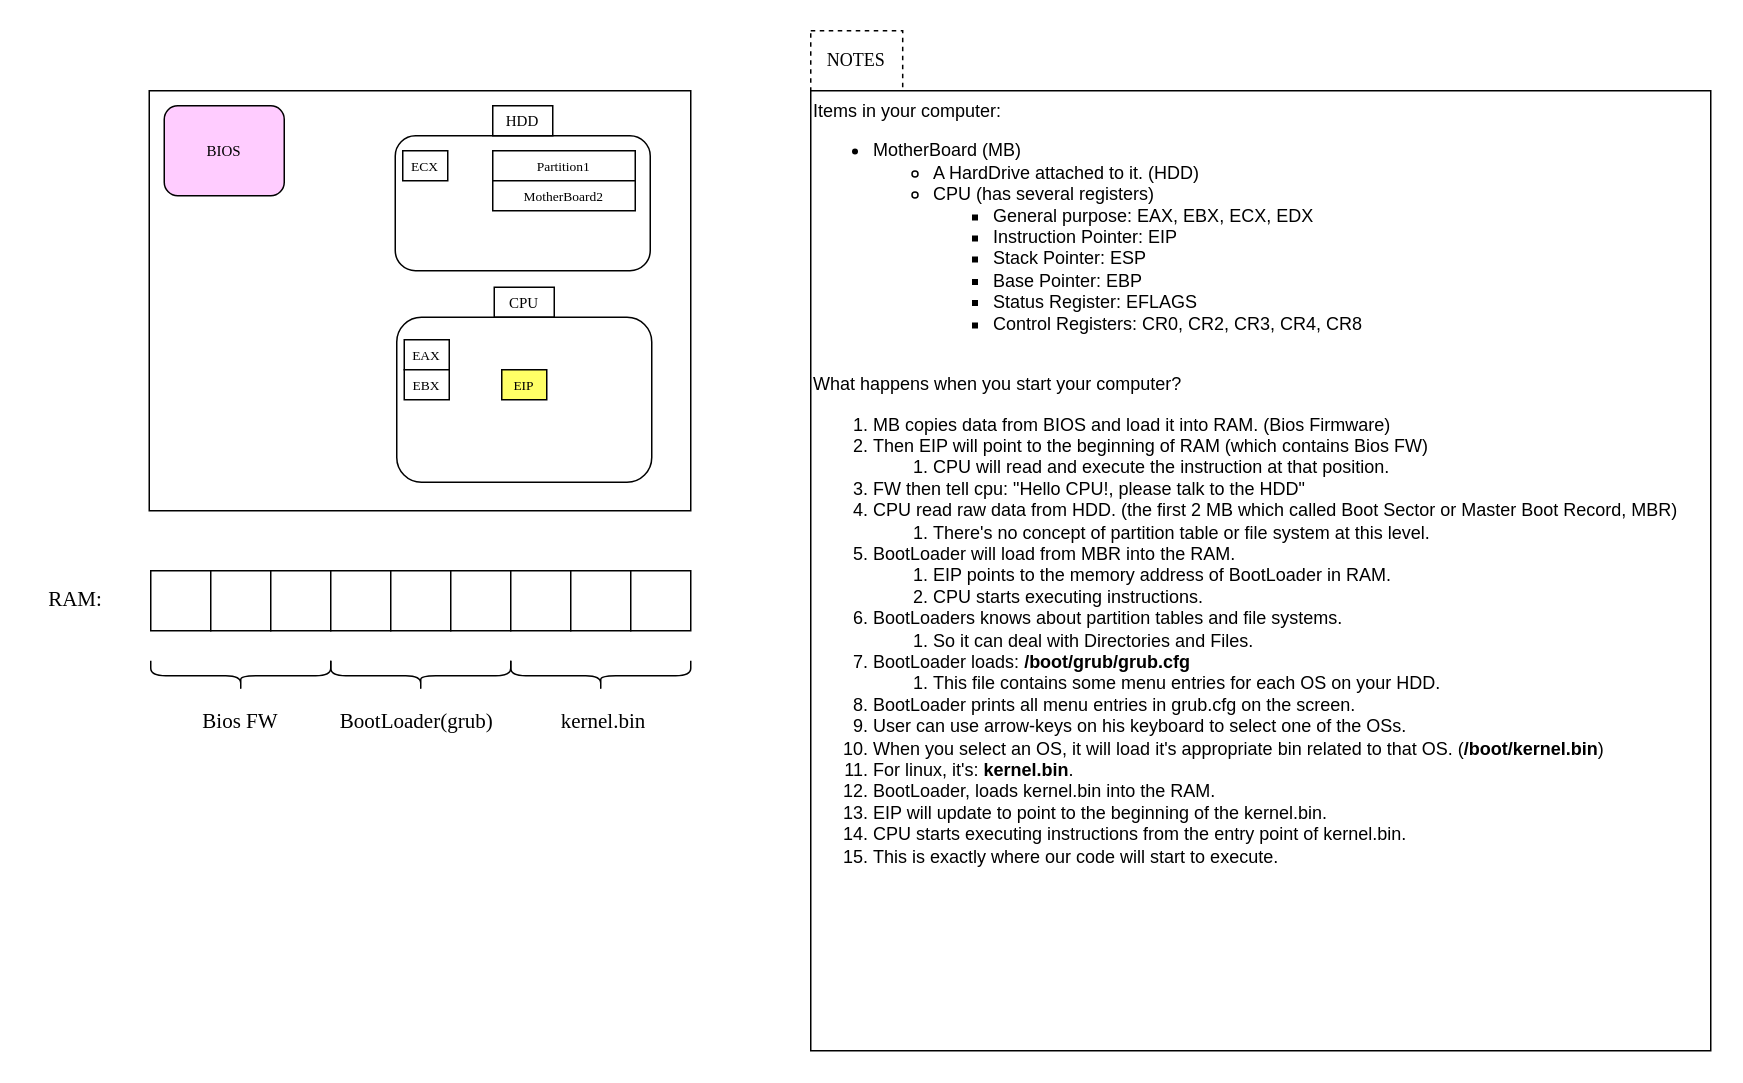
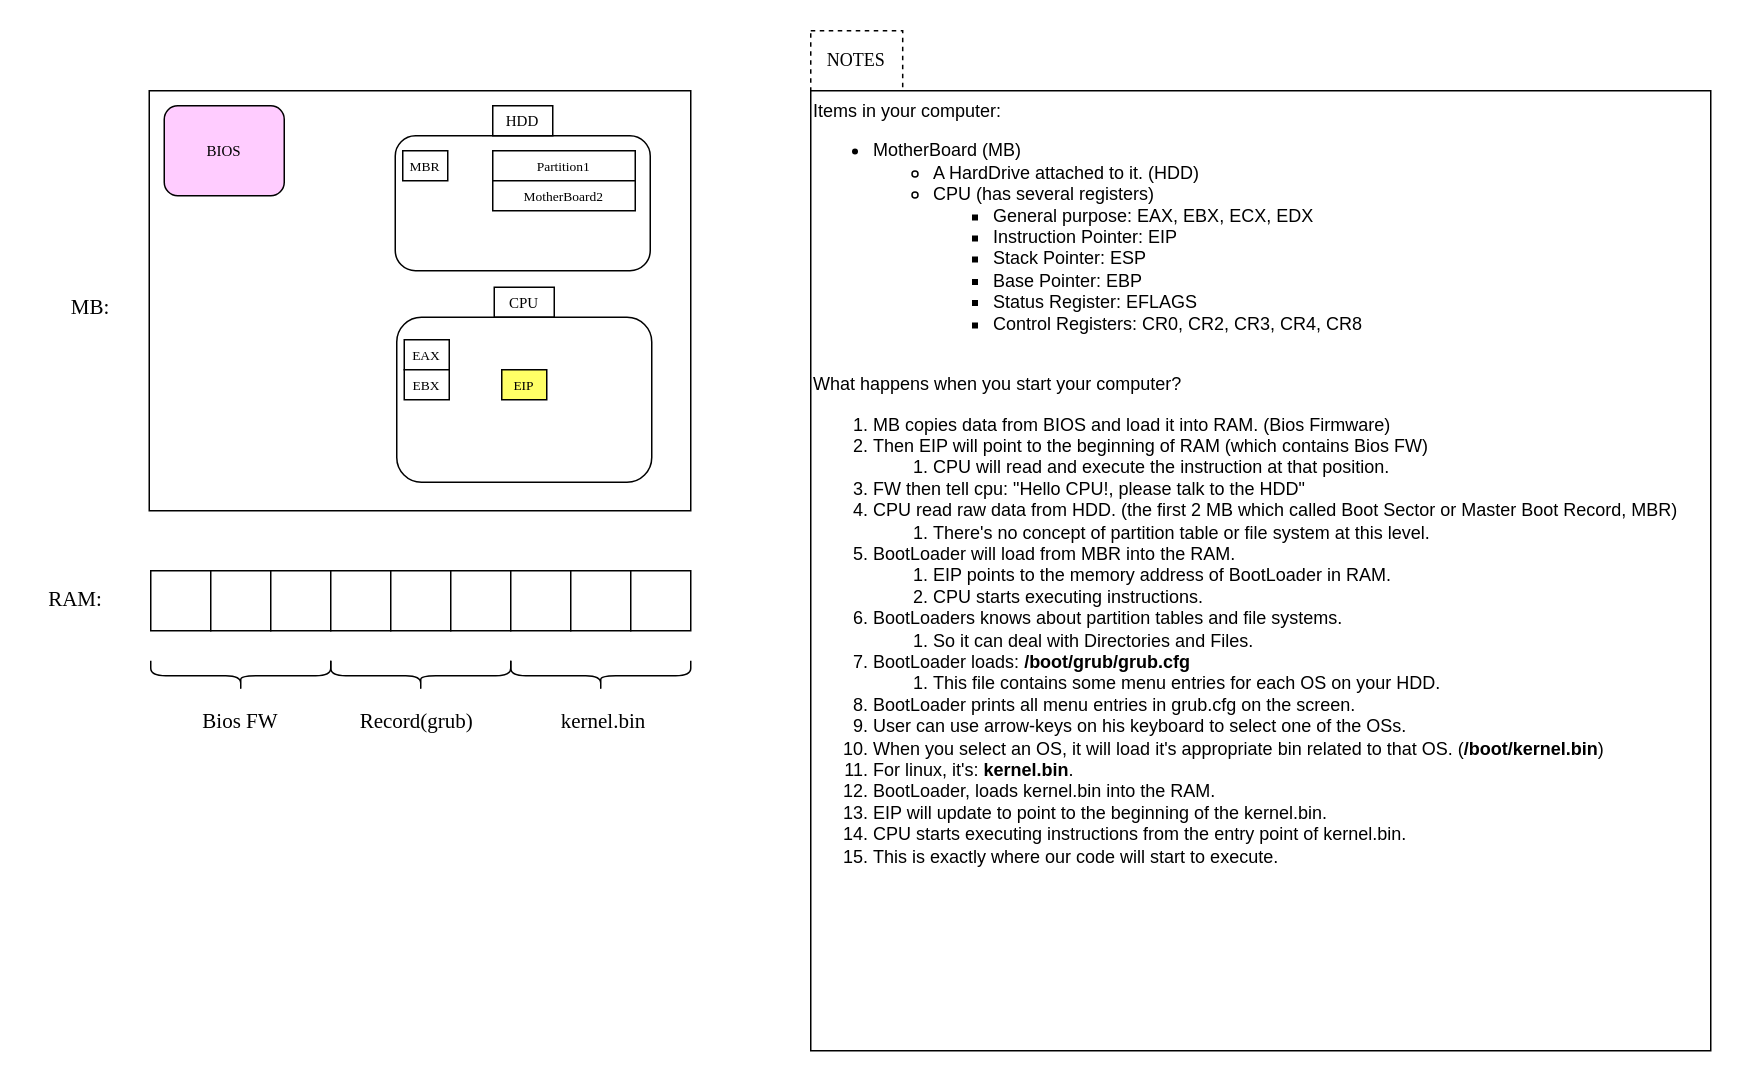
(425, 166) -> (425, 166)
none -> (91, 308)
(417, 722) -> (417, 722)
